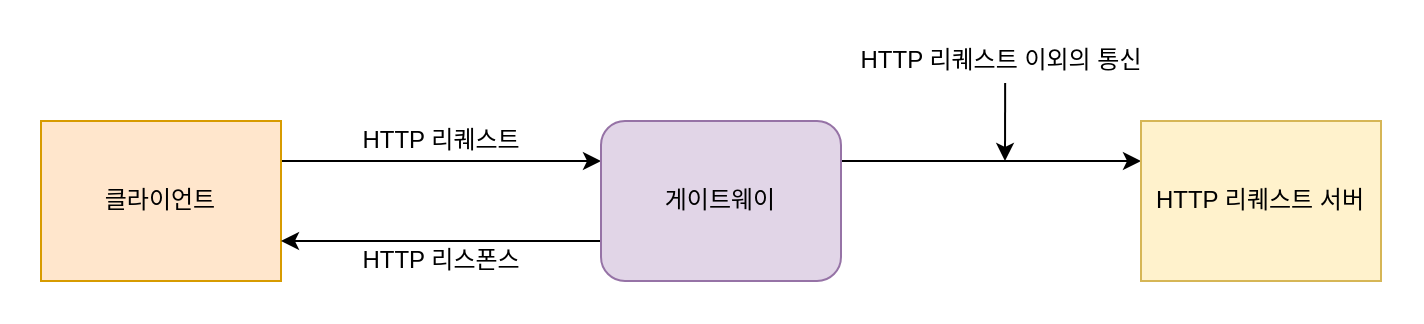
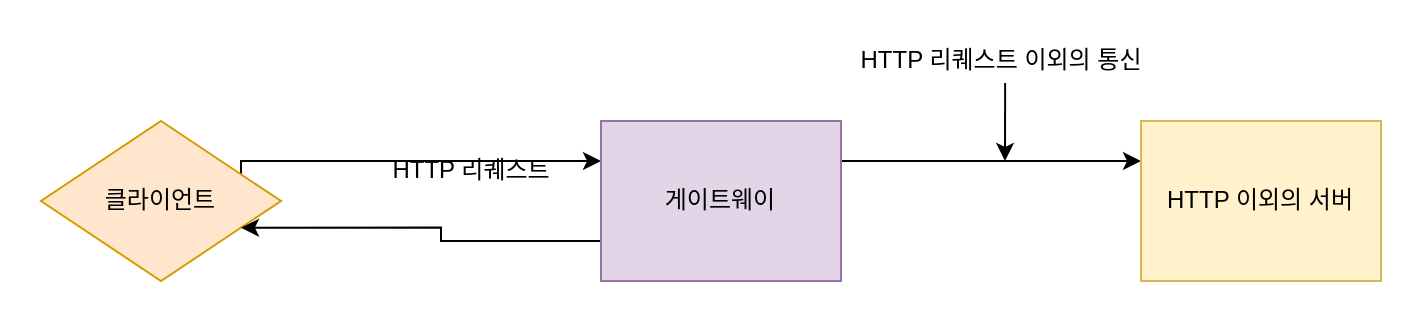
(441, 141) -> (471, 171)
(161, 201) -> (161, 201)
(721, 201) -> (721, 201)
(1261, 201) -> (1261, 201)
(441, 261) -> none
